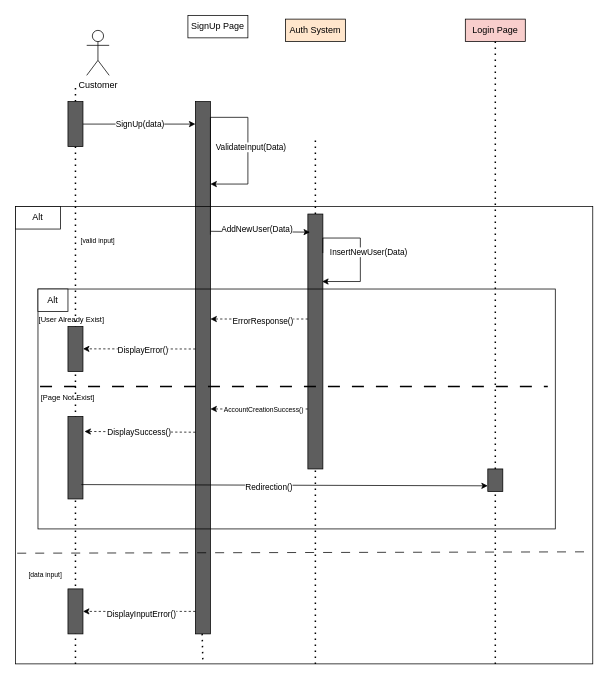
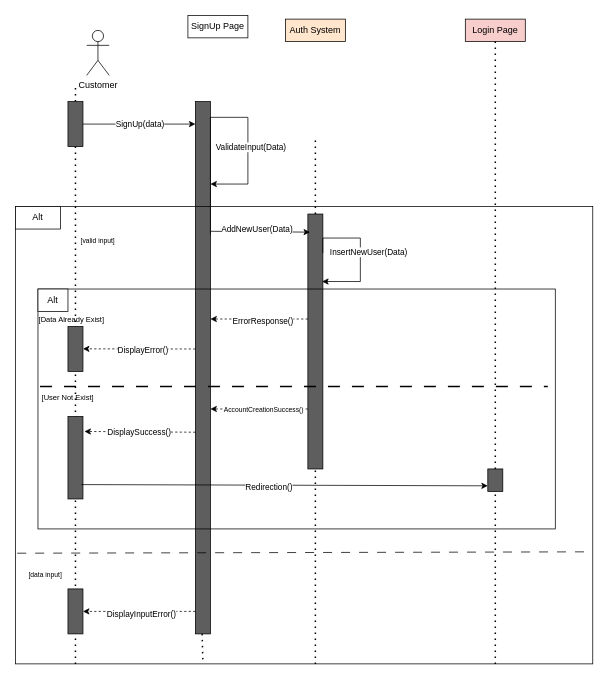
(72, 319) -> (72, 319)
(68, 398) -> (68, 398)
